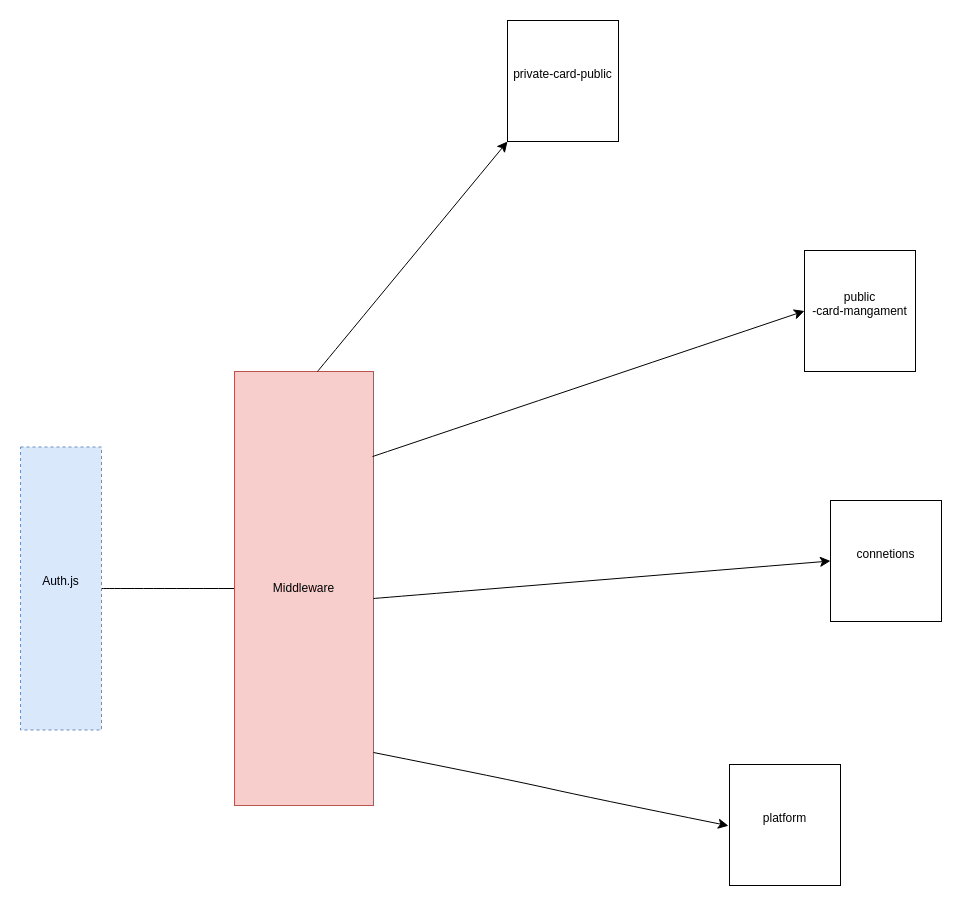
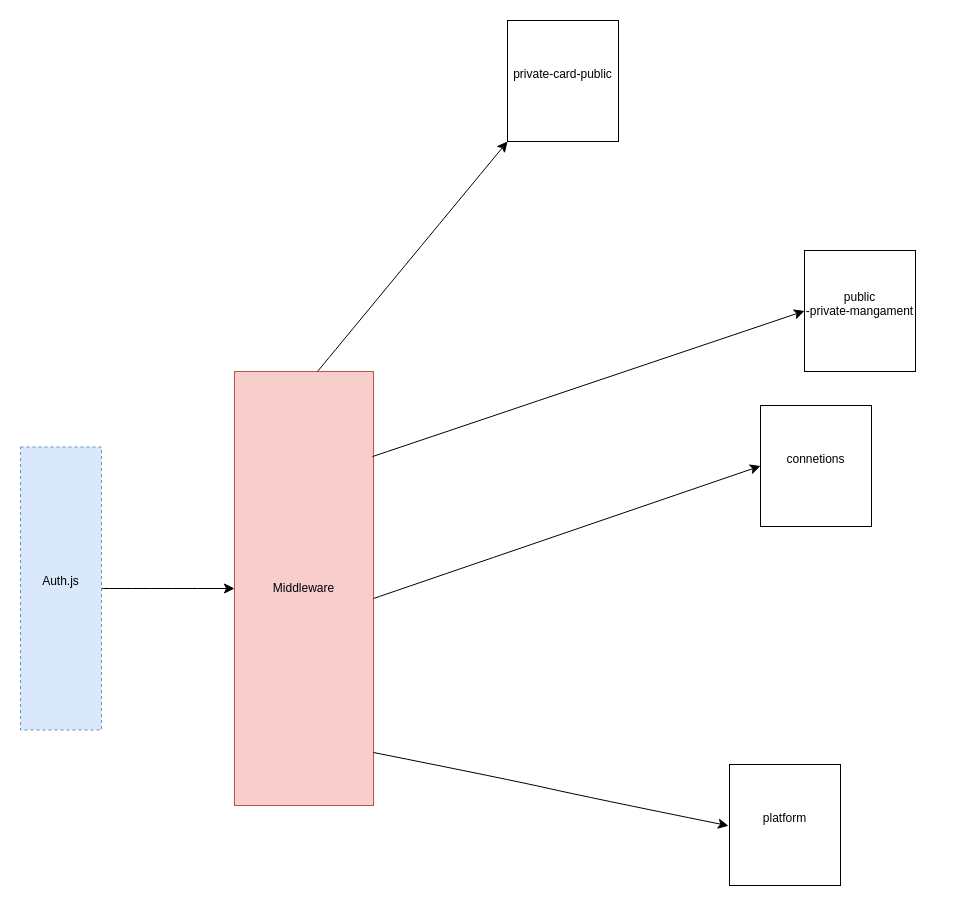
(860, 312) -> (860, 312)
(886, 561) -> (816, 466)
(228, 589) -> (225, 589)
